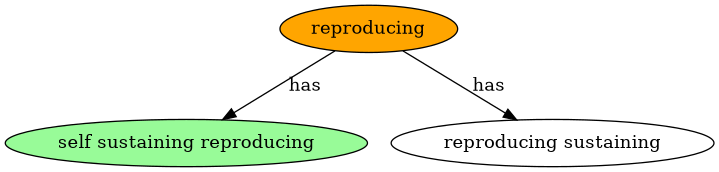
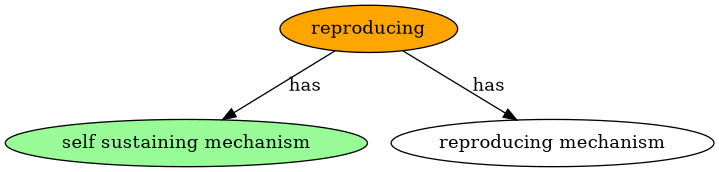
(186, 143) -> (186, 143)
(553, 143) -> (553, 143)
